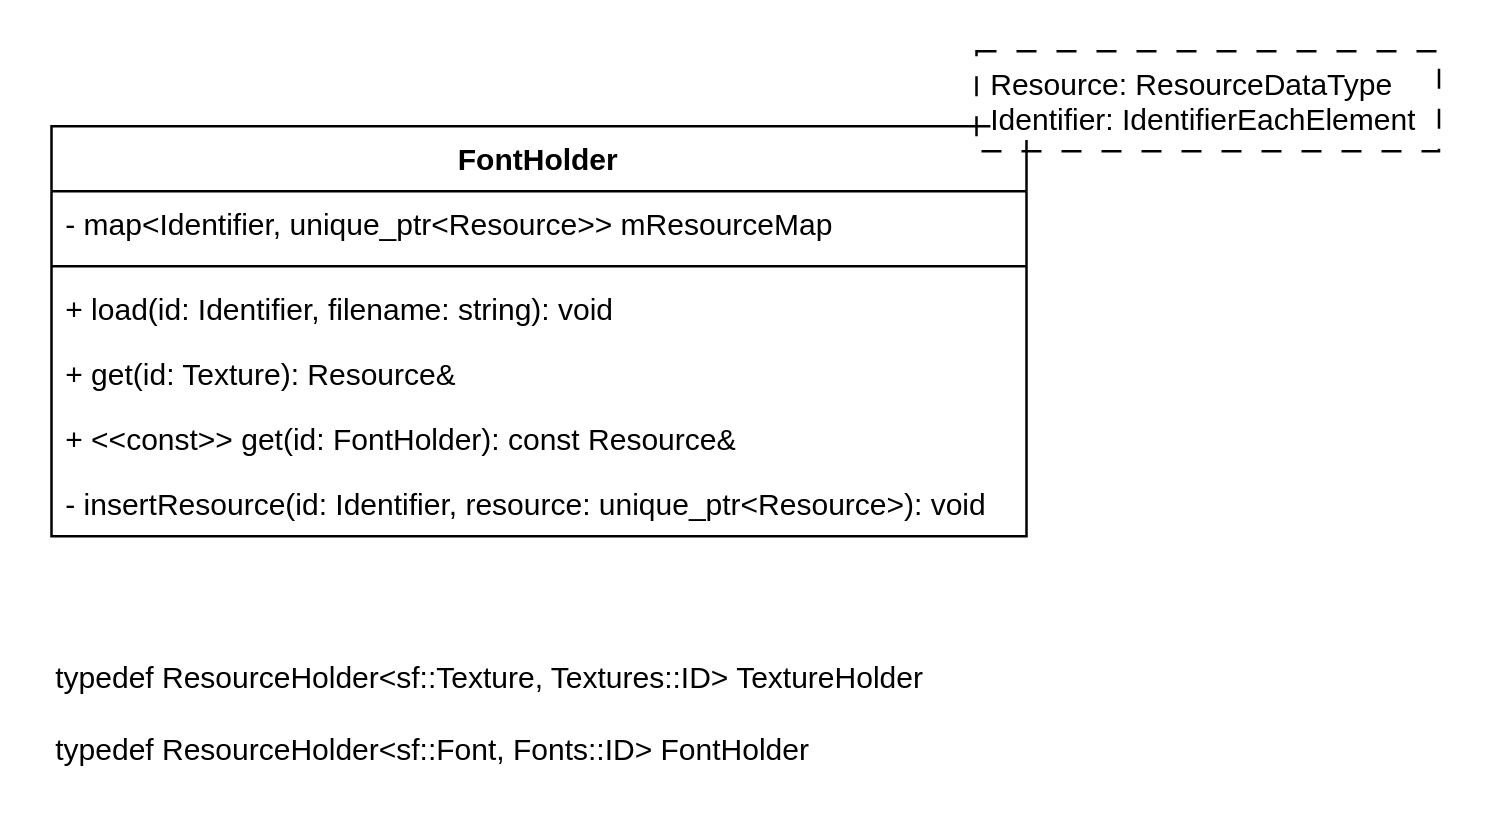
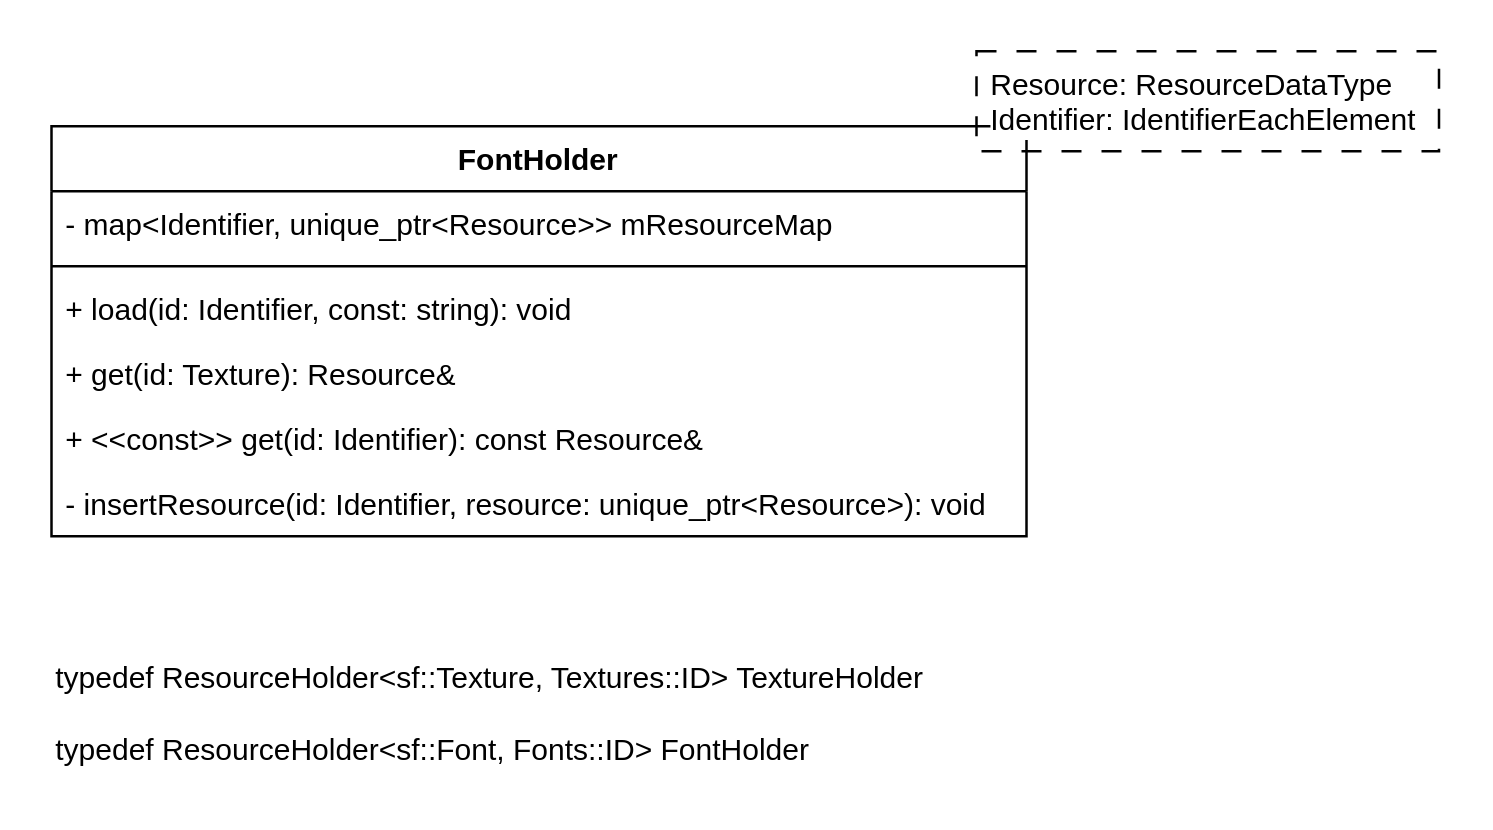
(386, 312) -> (369, 312)
(434, 442) -> (430, 442)
